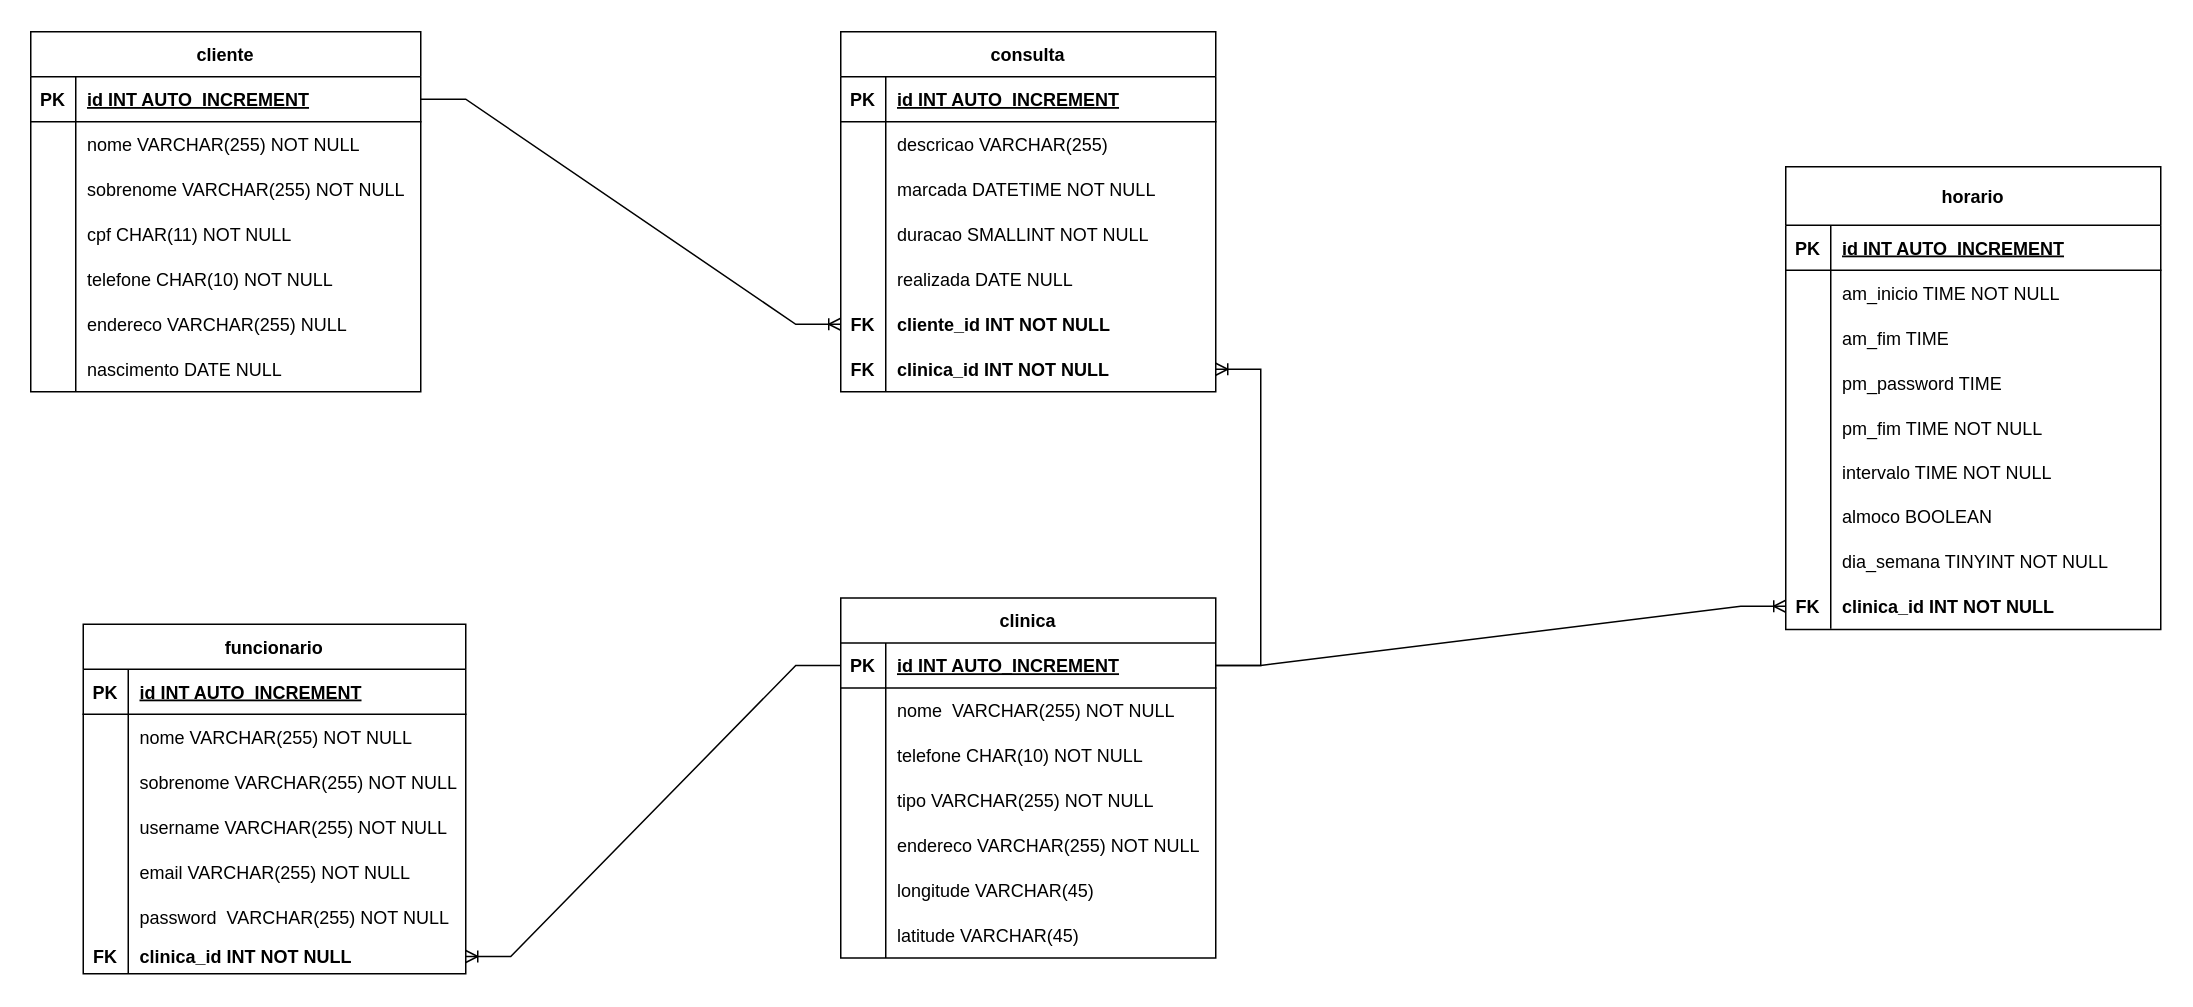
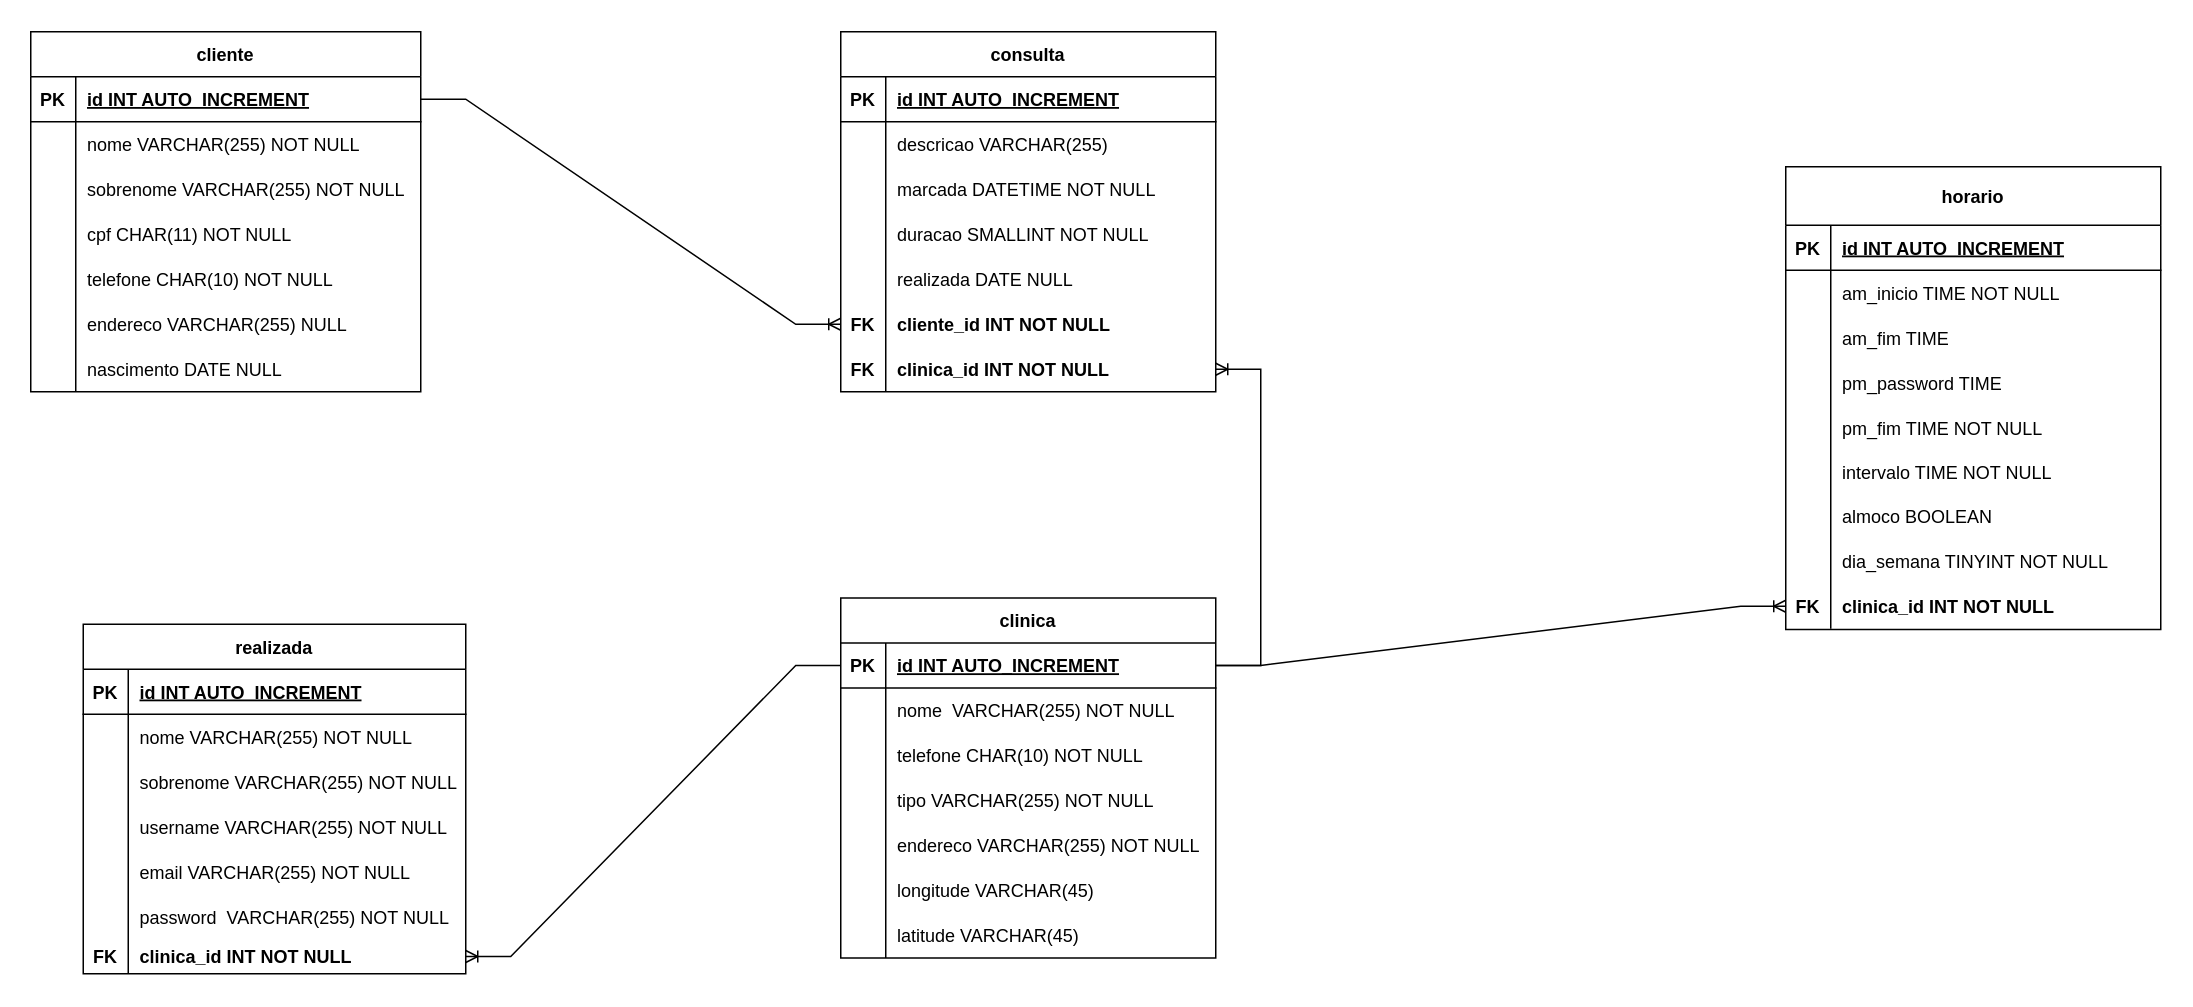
(274, 647) -> (274, 647)
